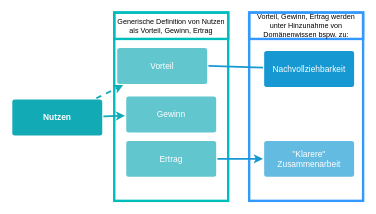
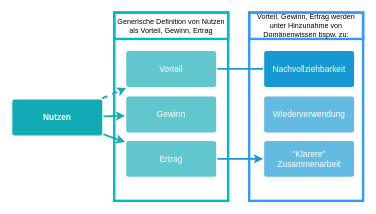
(162, 66) -> (171, 69)
none -> (309, 114)
none -> (111, 137)
